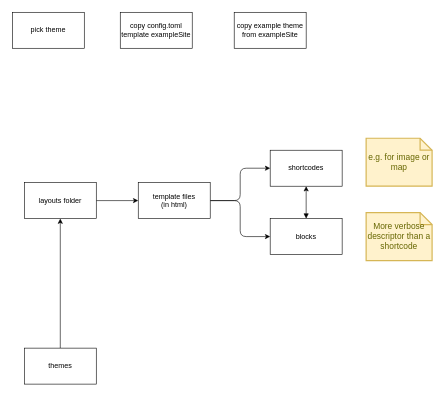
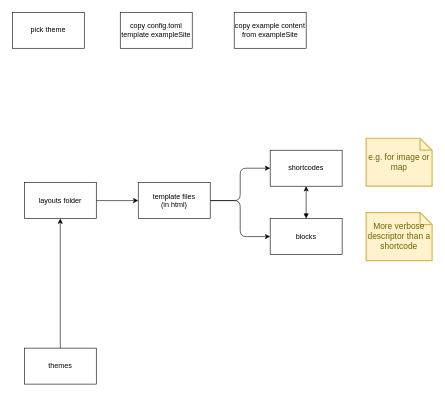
(270, 30) -> (270, 30)
